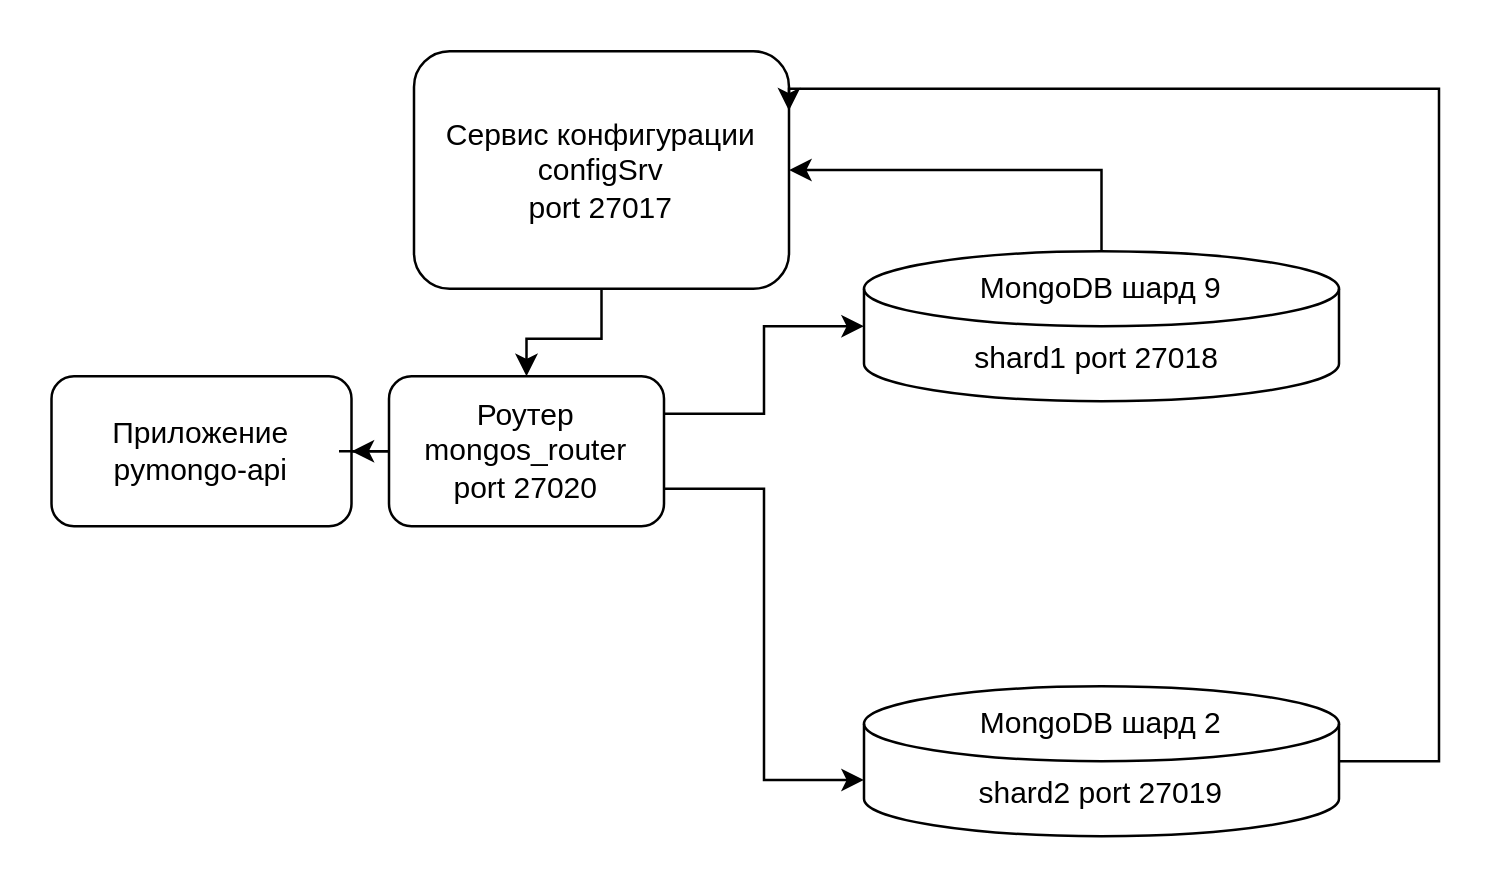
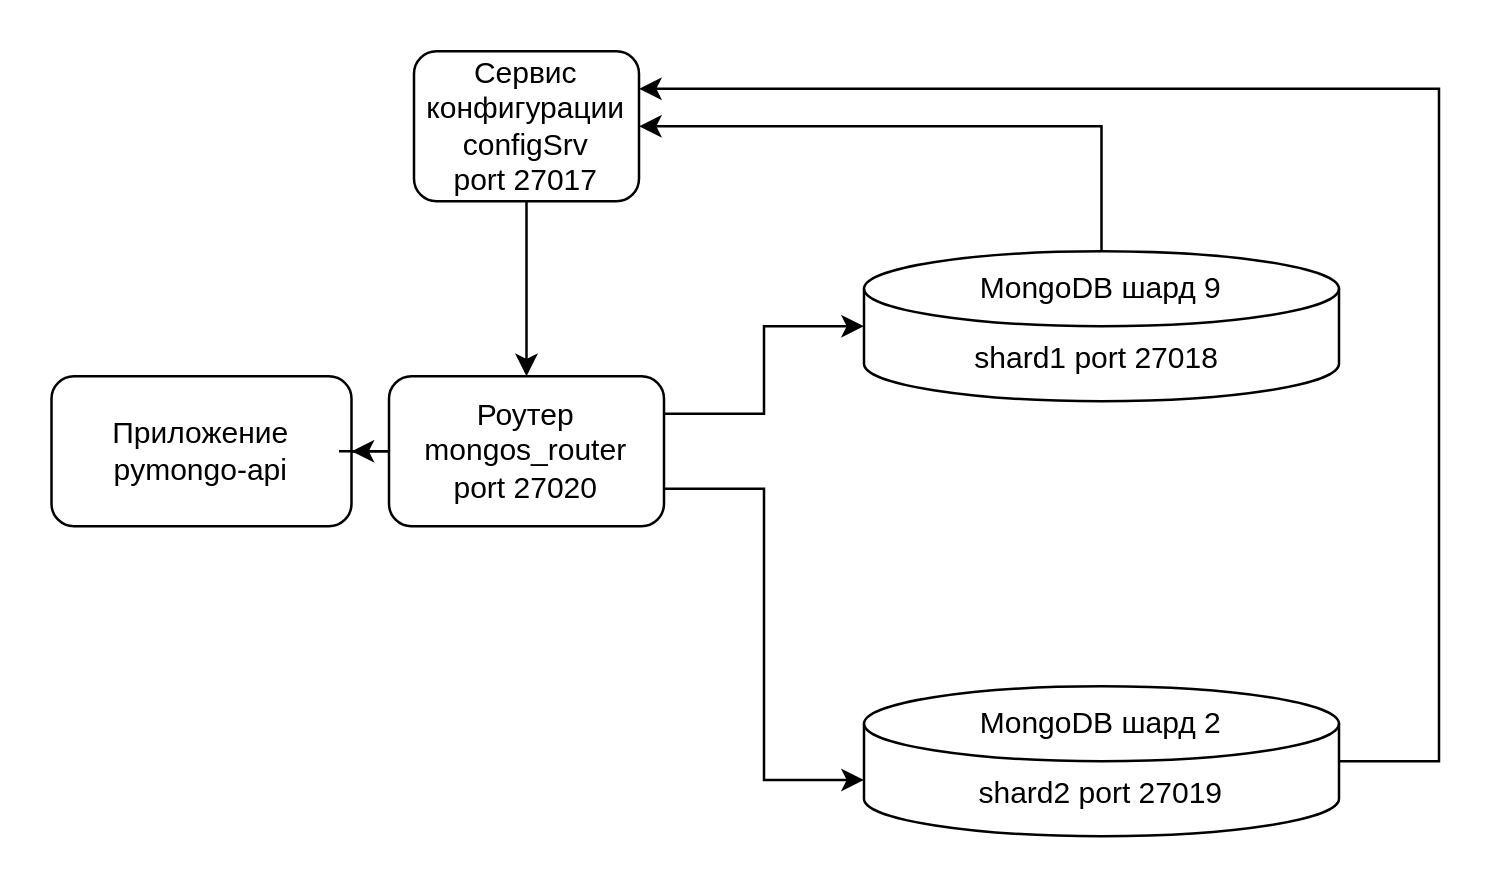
(601, 170) -> (526, 126)
